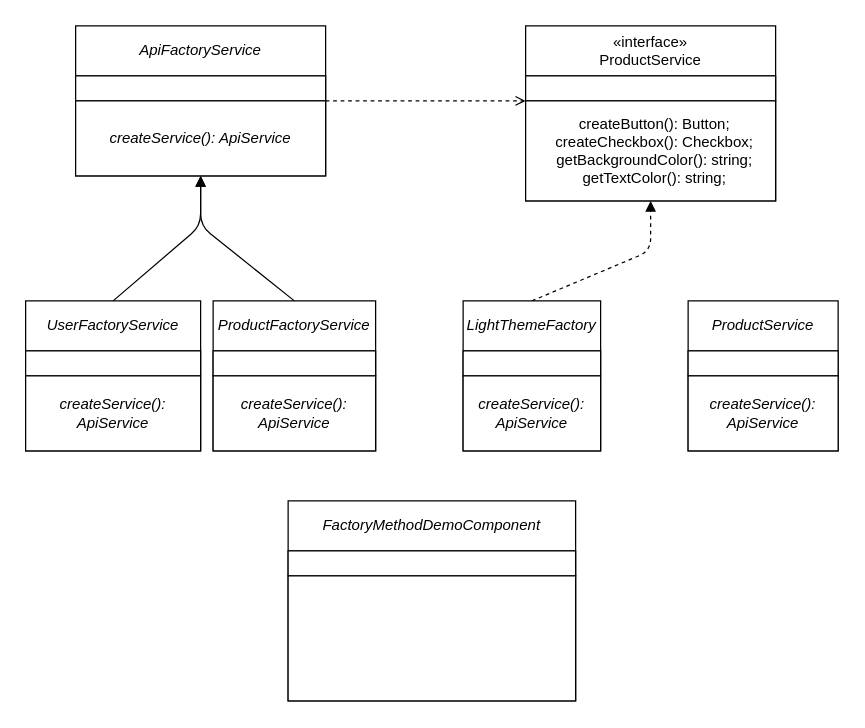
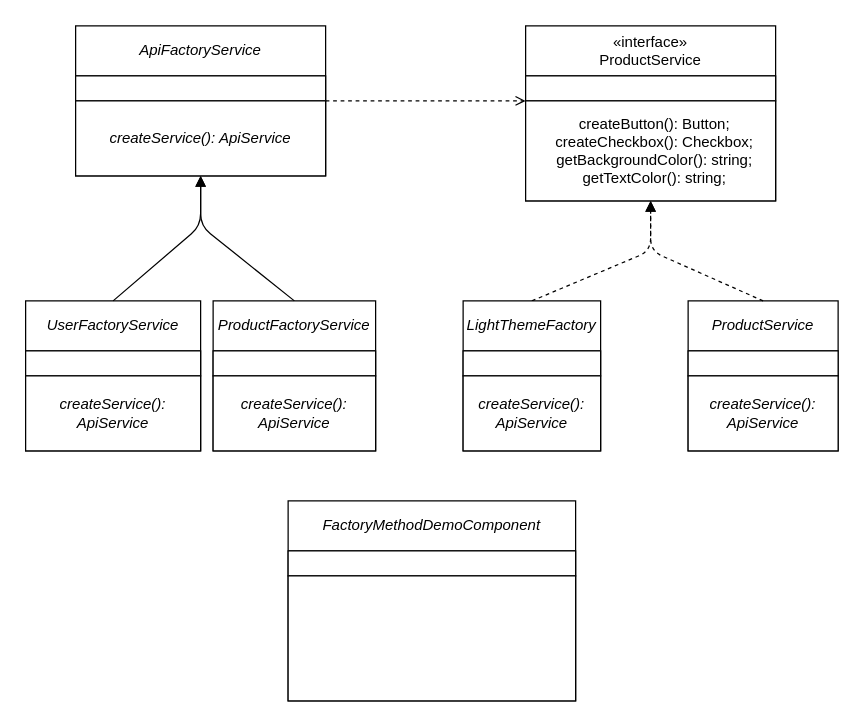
none -> (706, 275)
